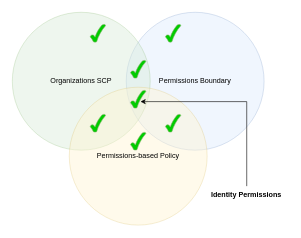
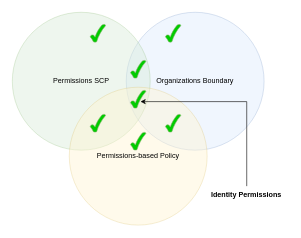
(81, 81) -> (81, 81)
(195, 81) -> (195, 81)
